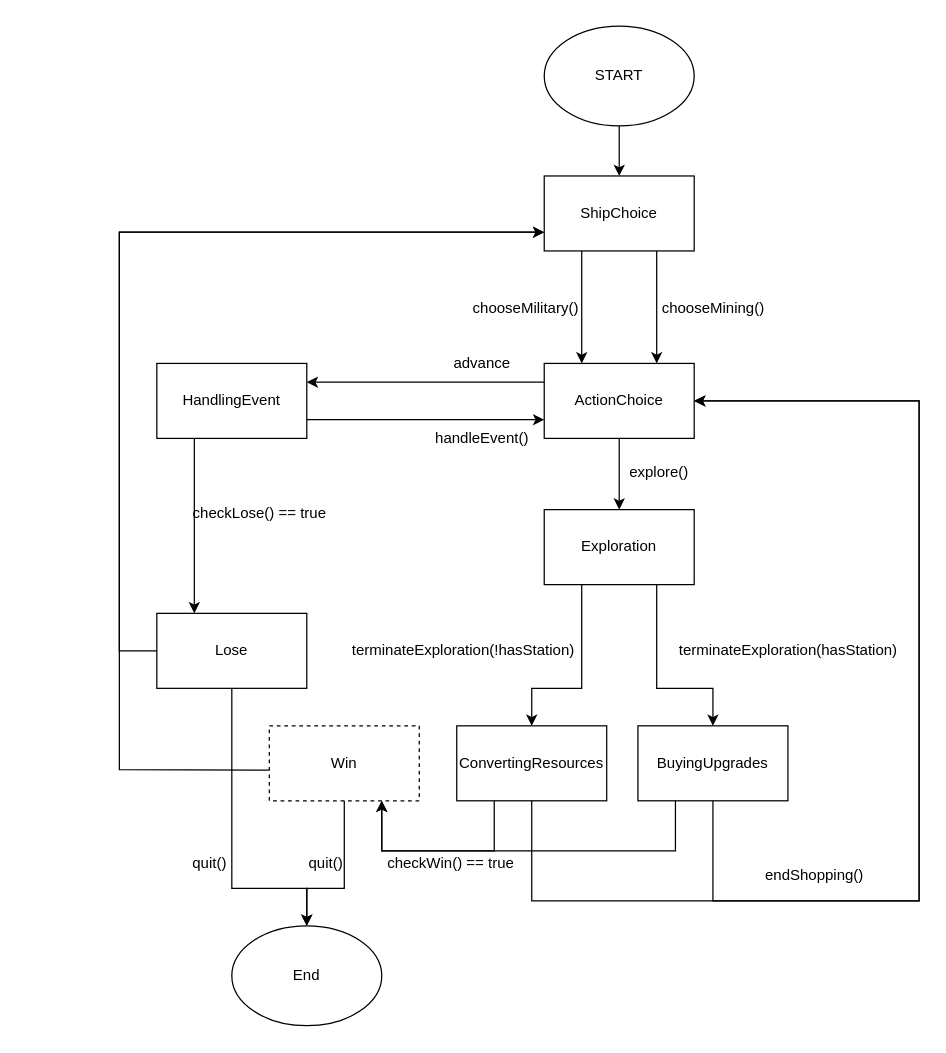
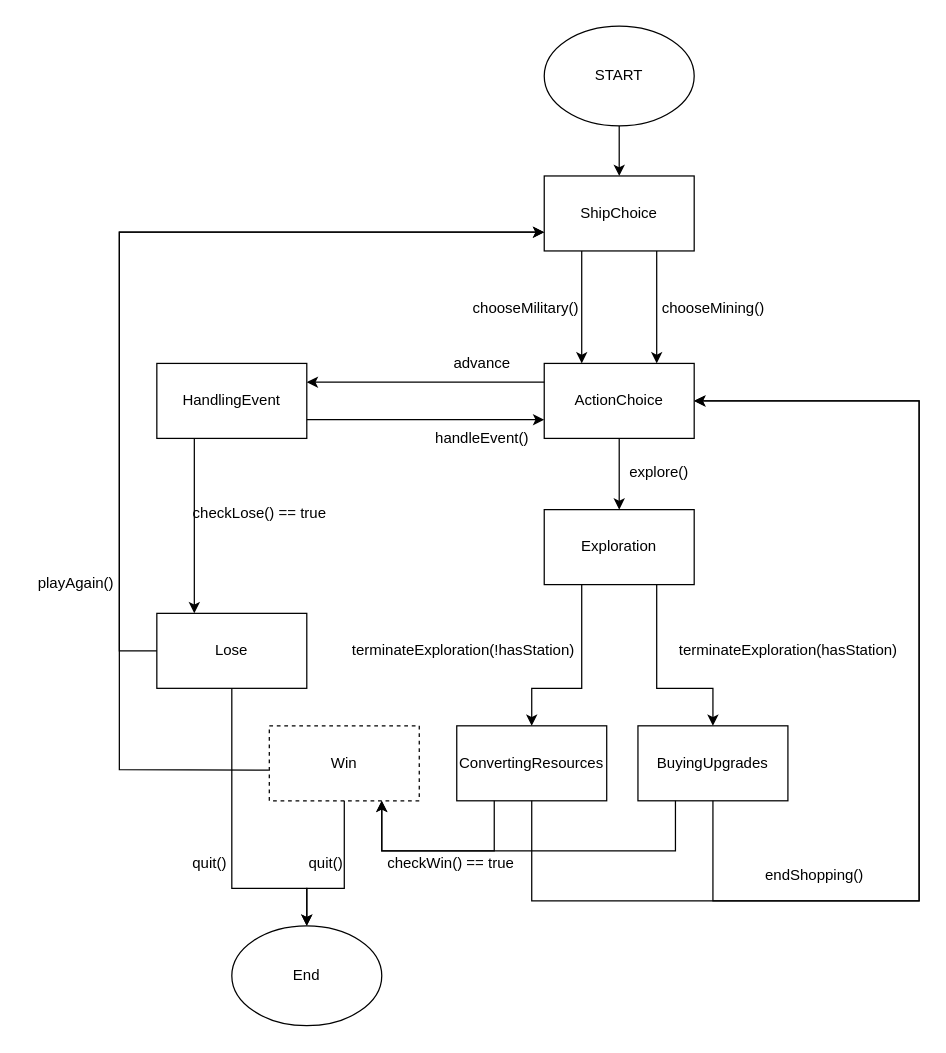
none -> (76, 583)
